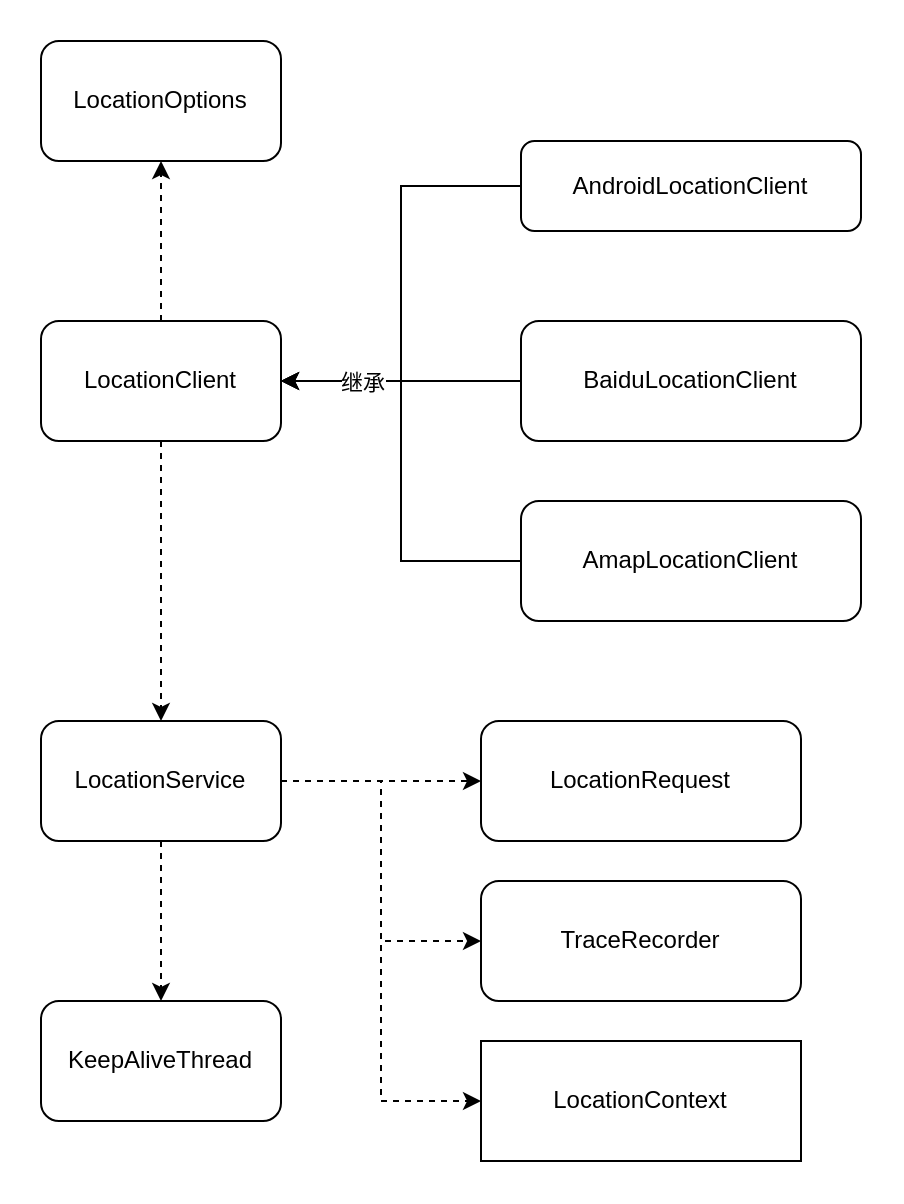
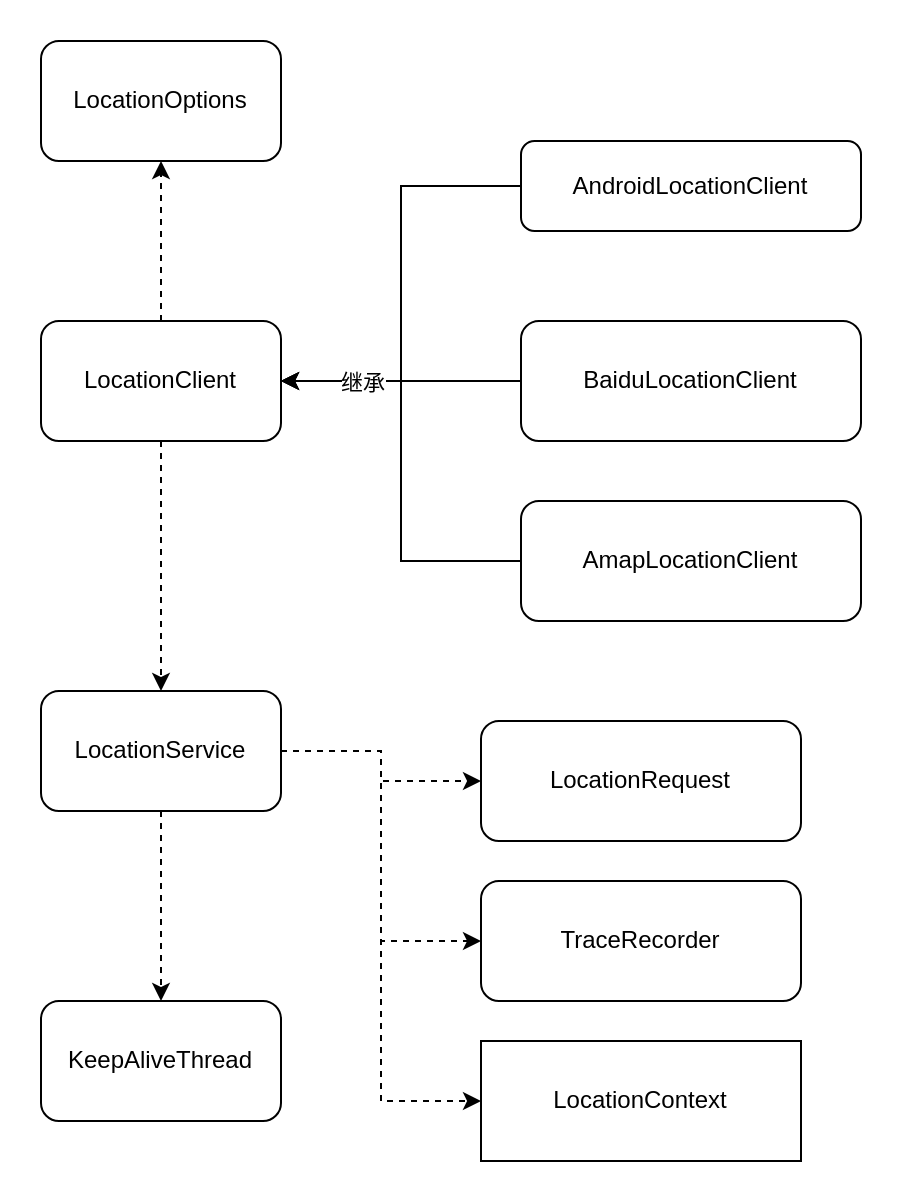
(161, 781) -> (161, 751)
